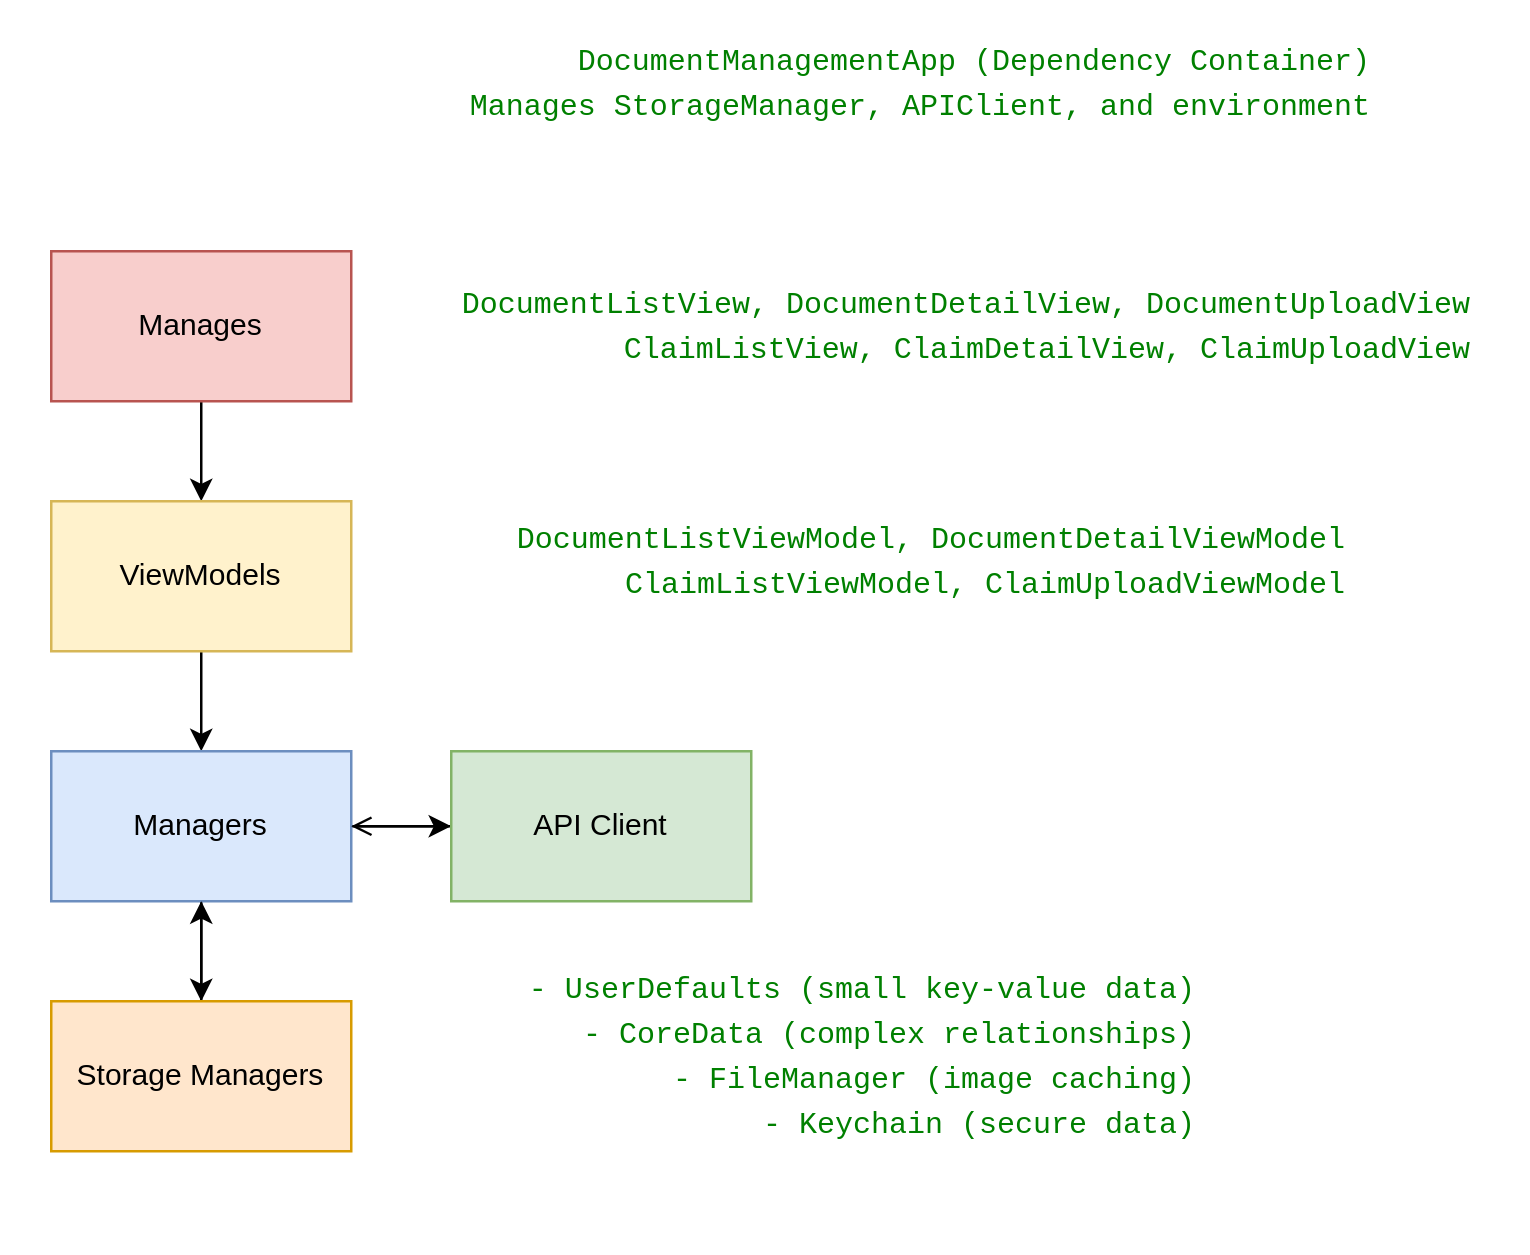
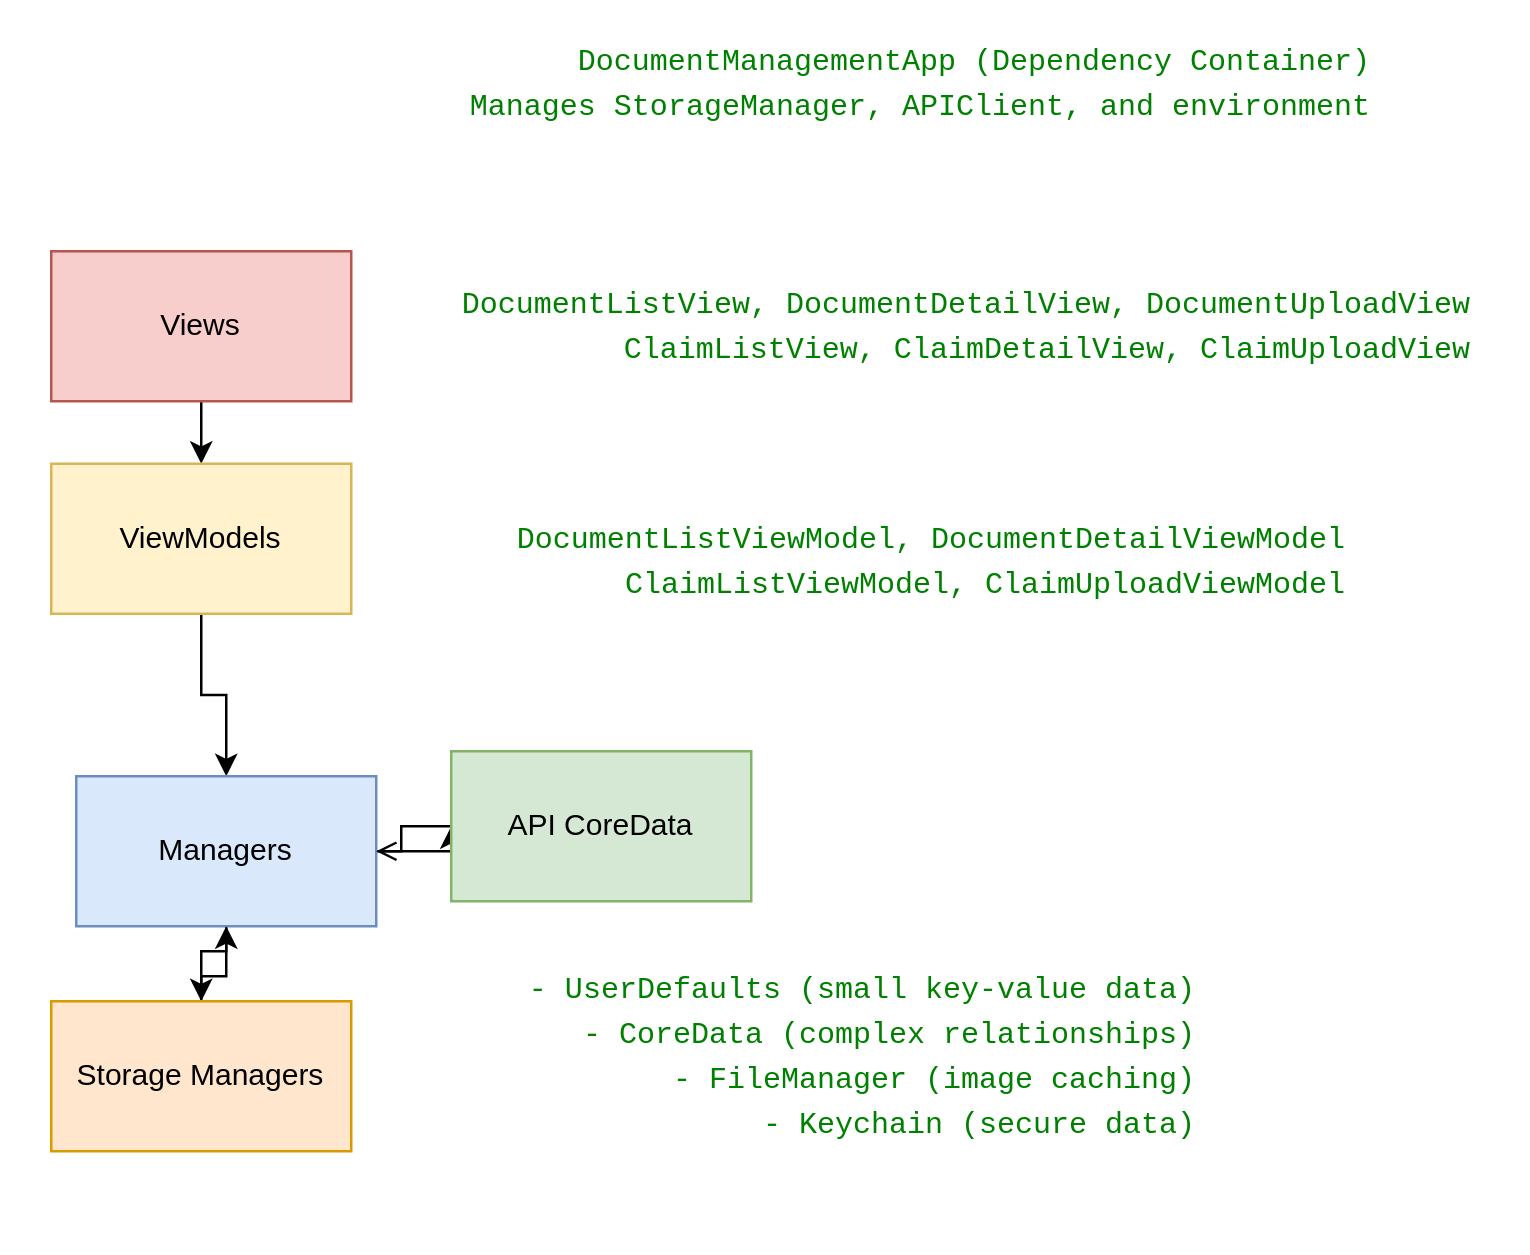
(201, 326) -> (201, 326)
(201, 576) -> (201, 539)
(201, 826) -> (226, 851)
(601, 826) -> (601, 826)
